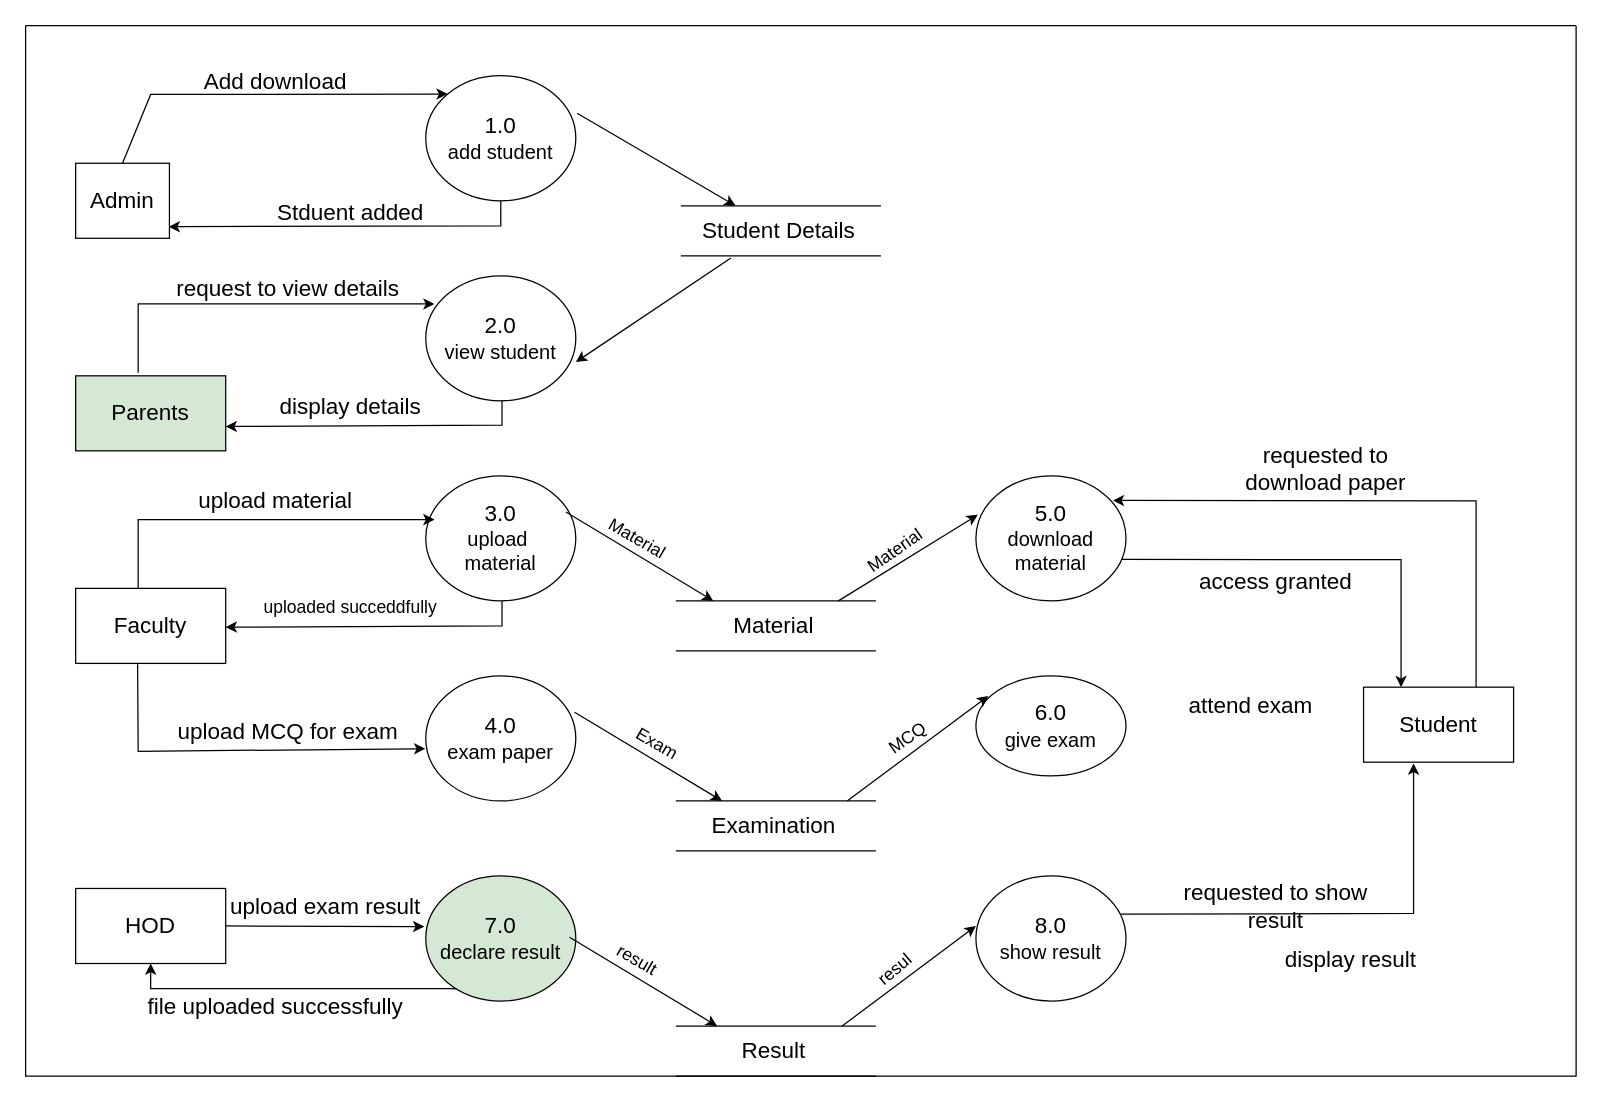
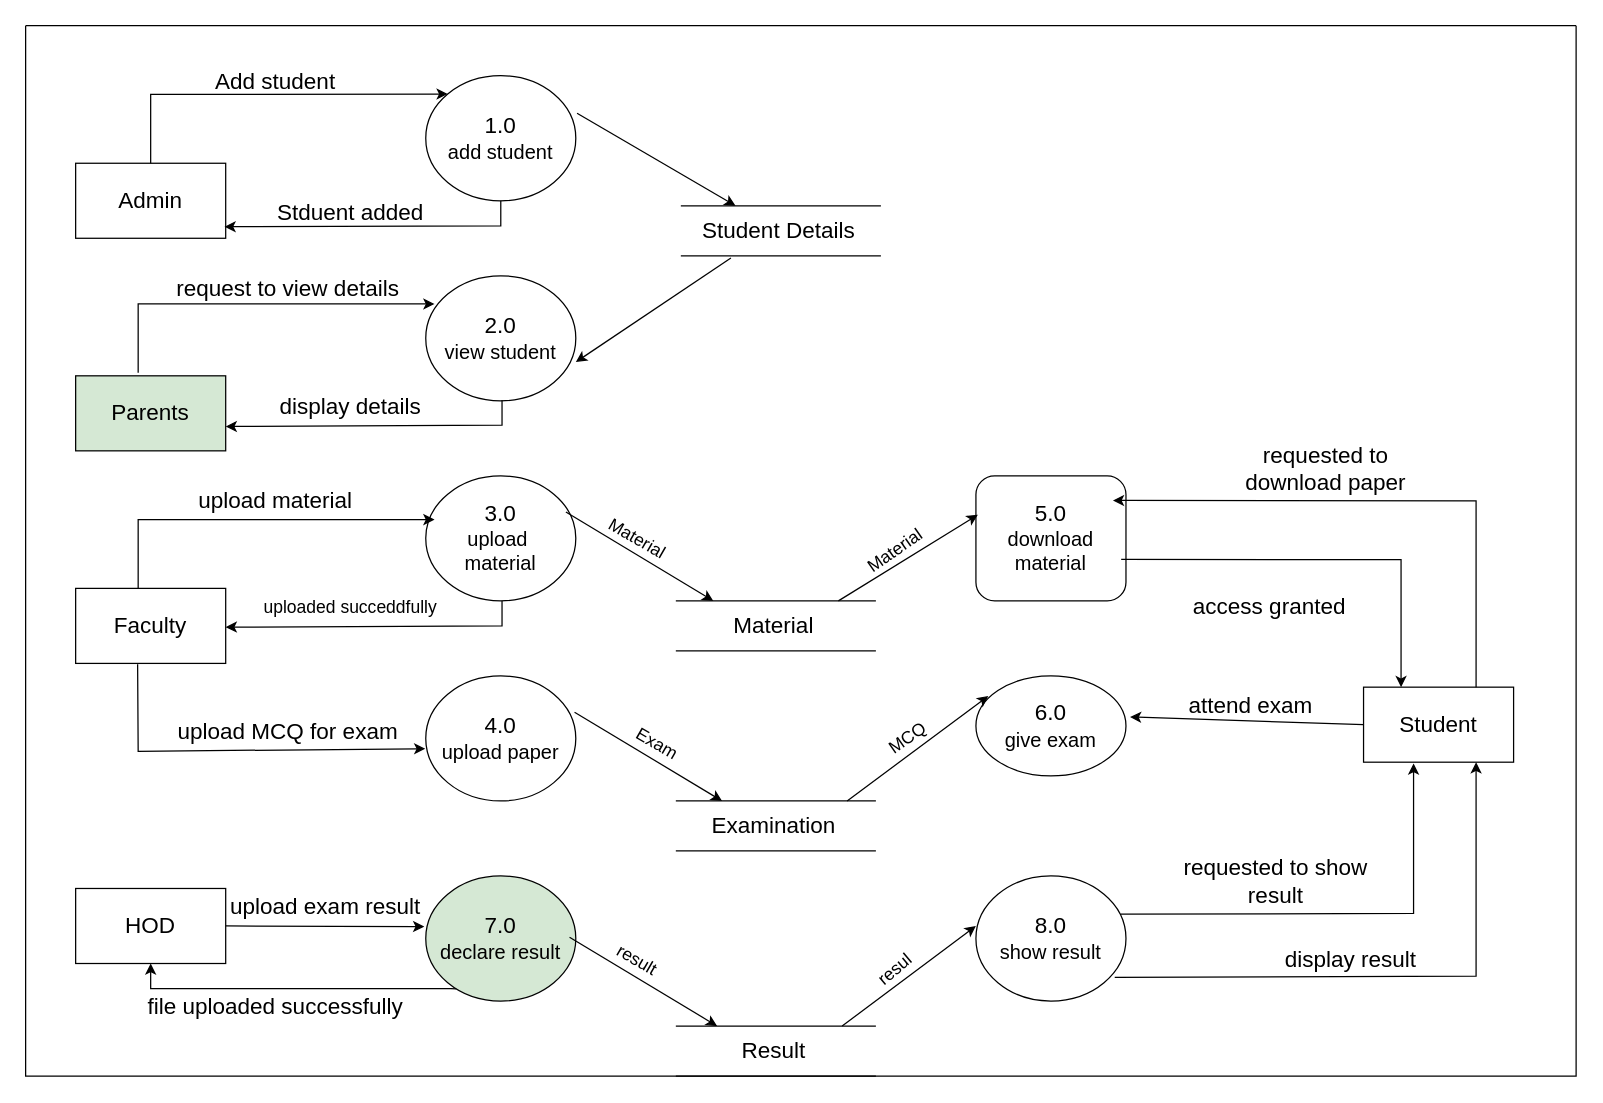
(276, 82) -> (276, 82)
(123, 201) -> (151, 201)
(1051, 538) -> (1051, 538)
(1276, 582) -> (1269, 607)
none -> (1251, 721)
(501, 738) -> (501, 738)
(1276, 907) -> (1276, 882)
none -> (1398, 976)
